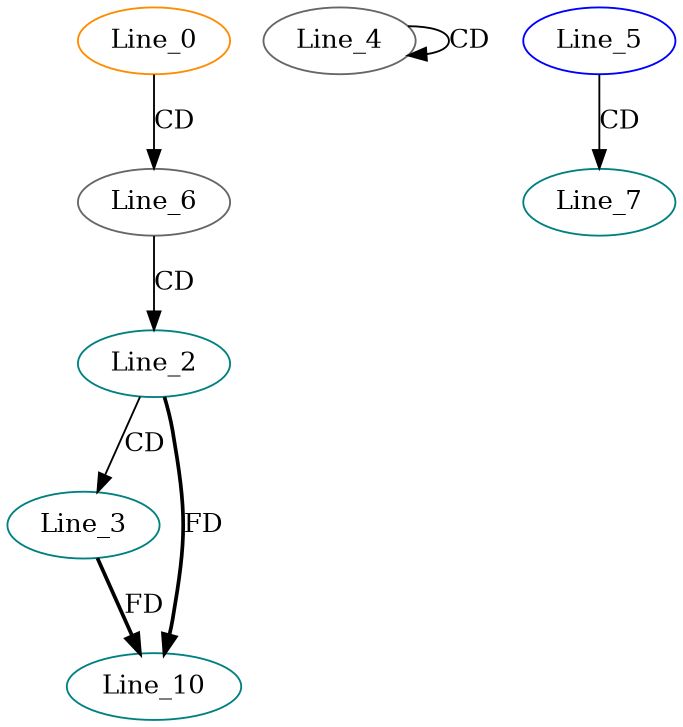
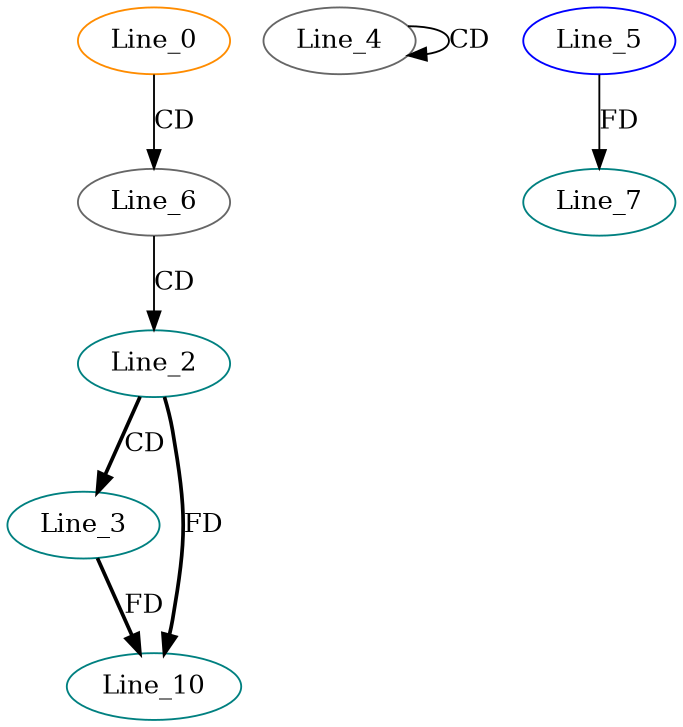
(620, 122) -> (620, 122)
(123, 436) -> (123, 436)
